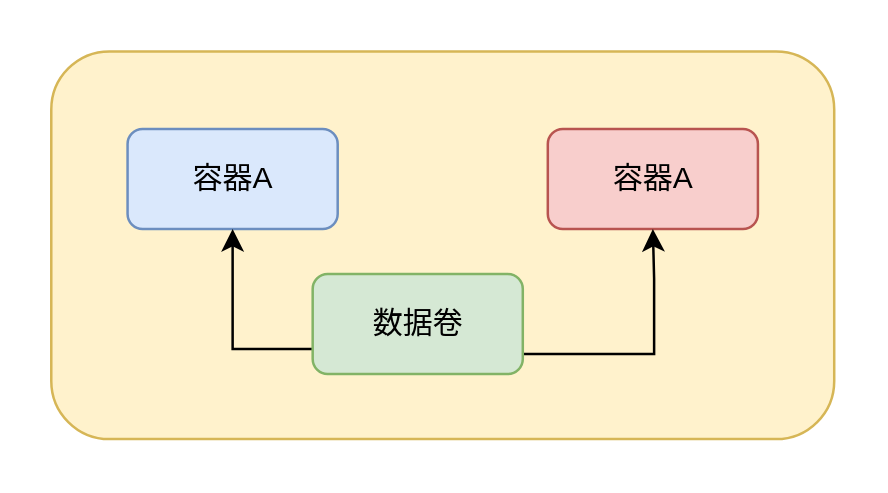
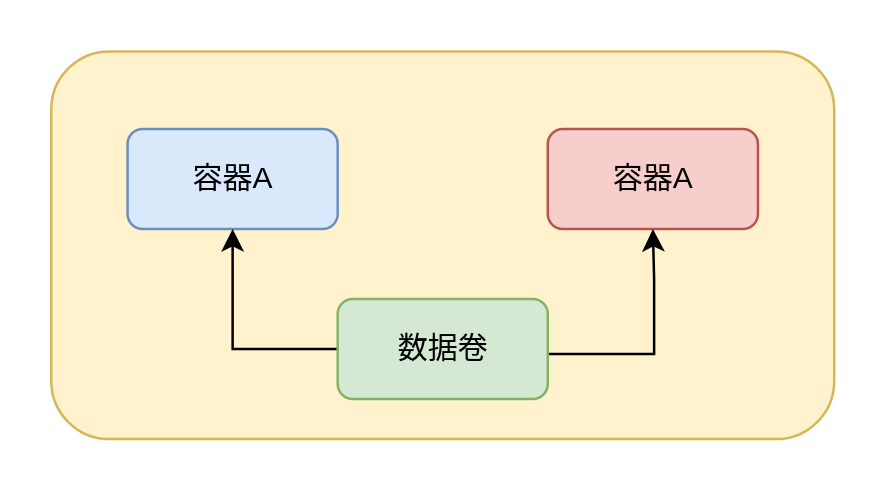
(418, 324) -> (443, 349)
